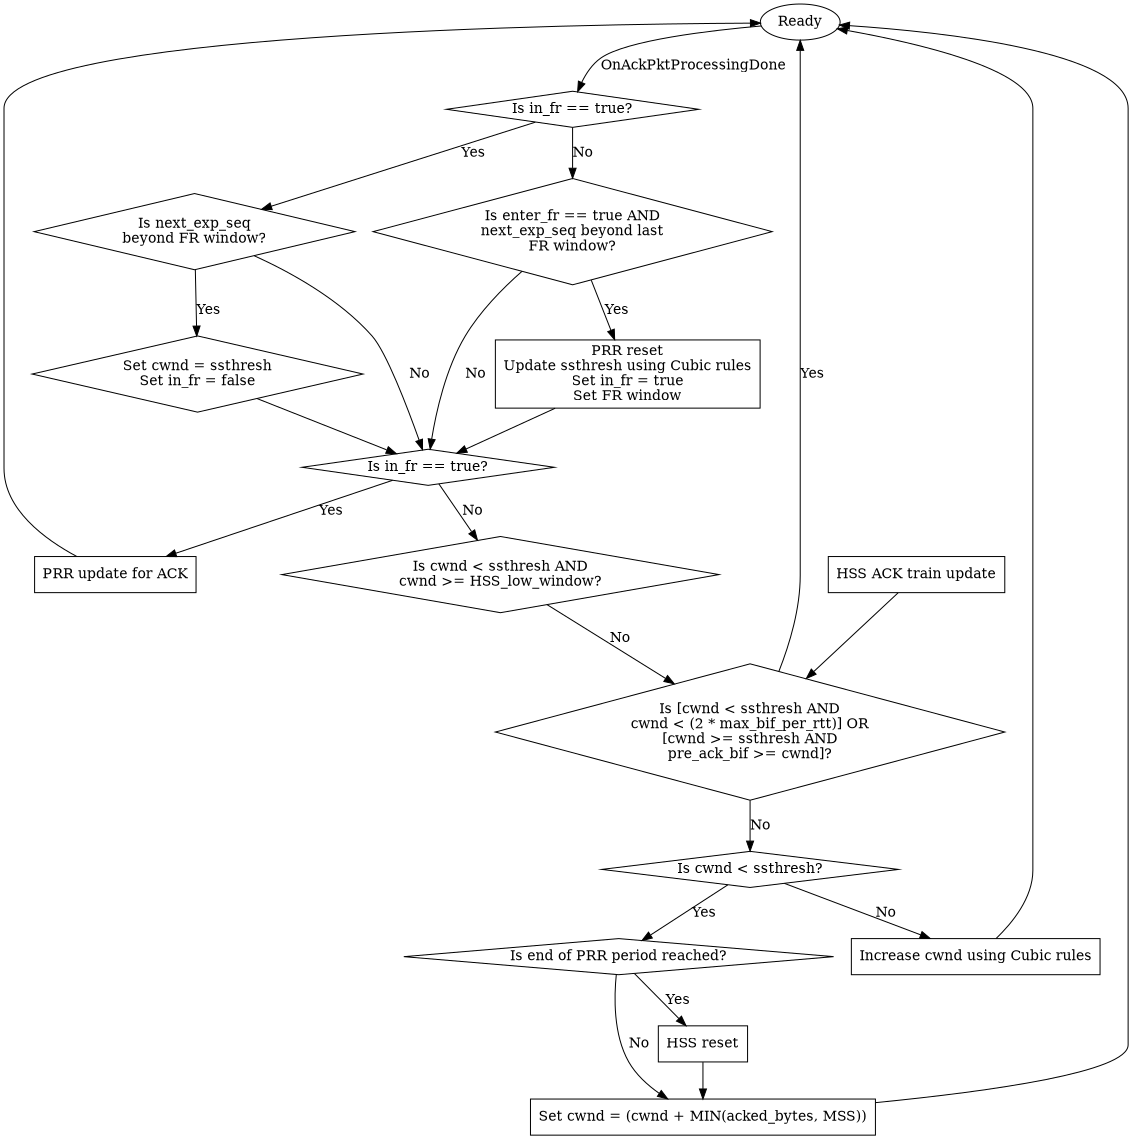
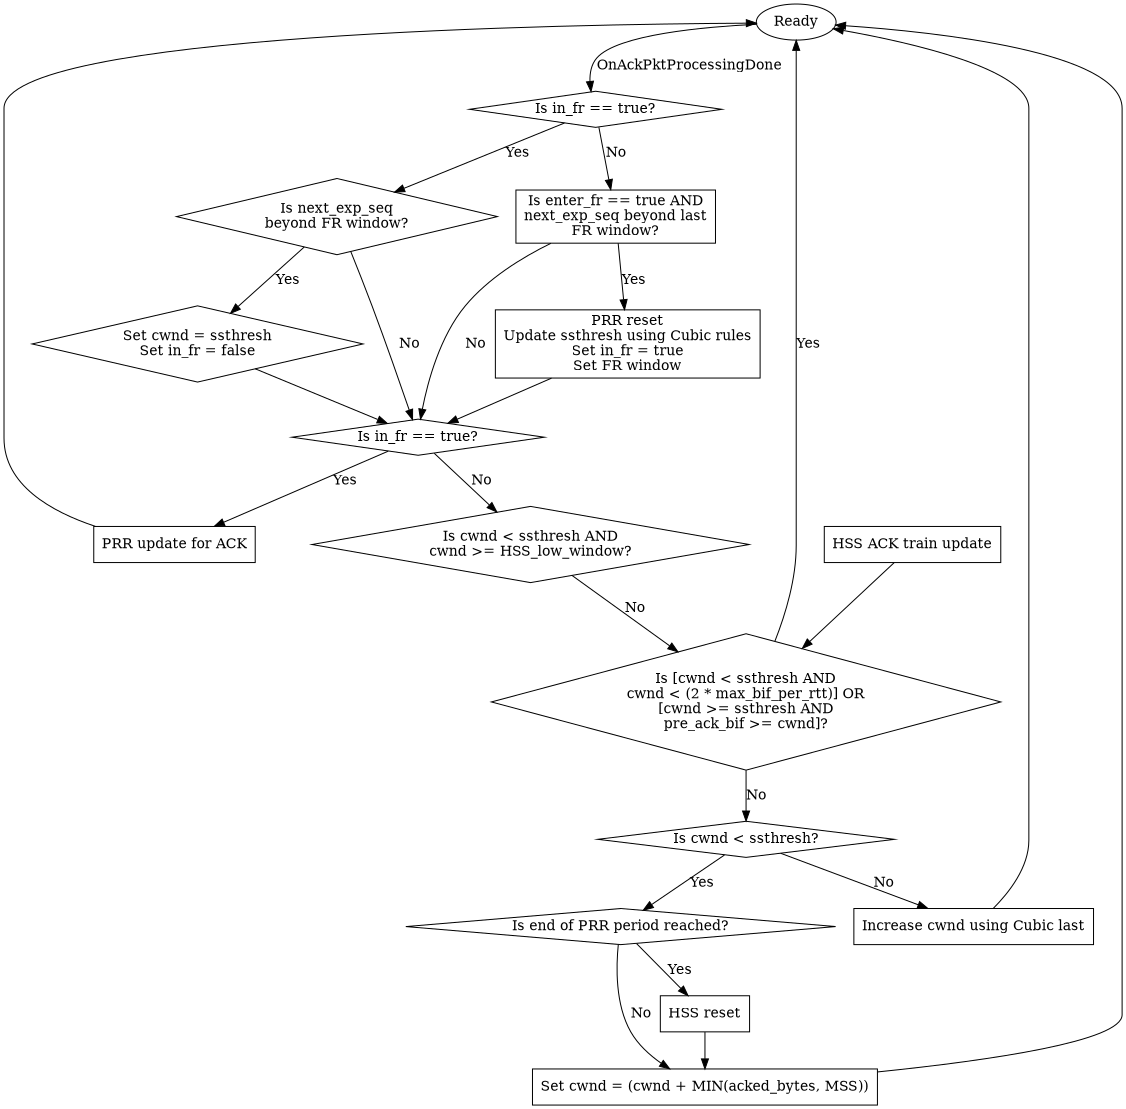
(573, 232) -> (616, 217)
(976, 957) -> (974, 927)
